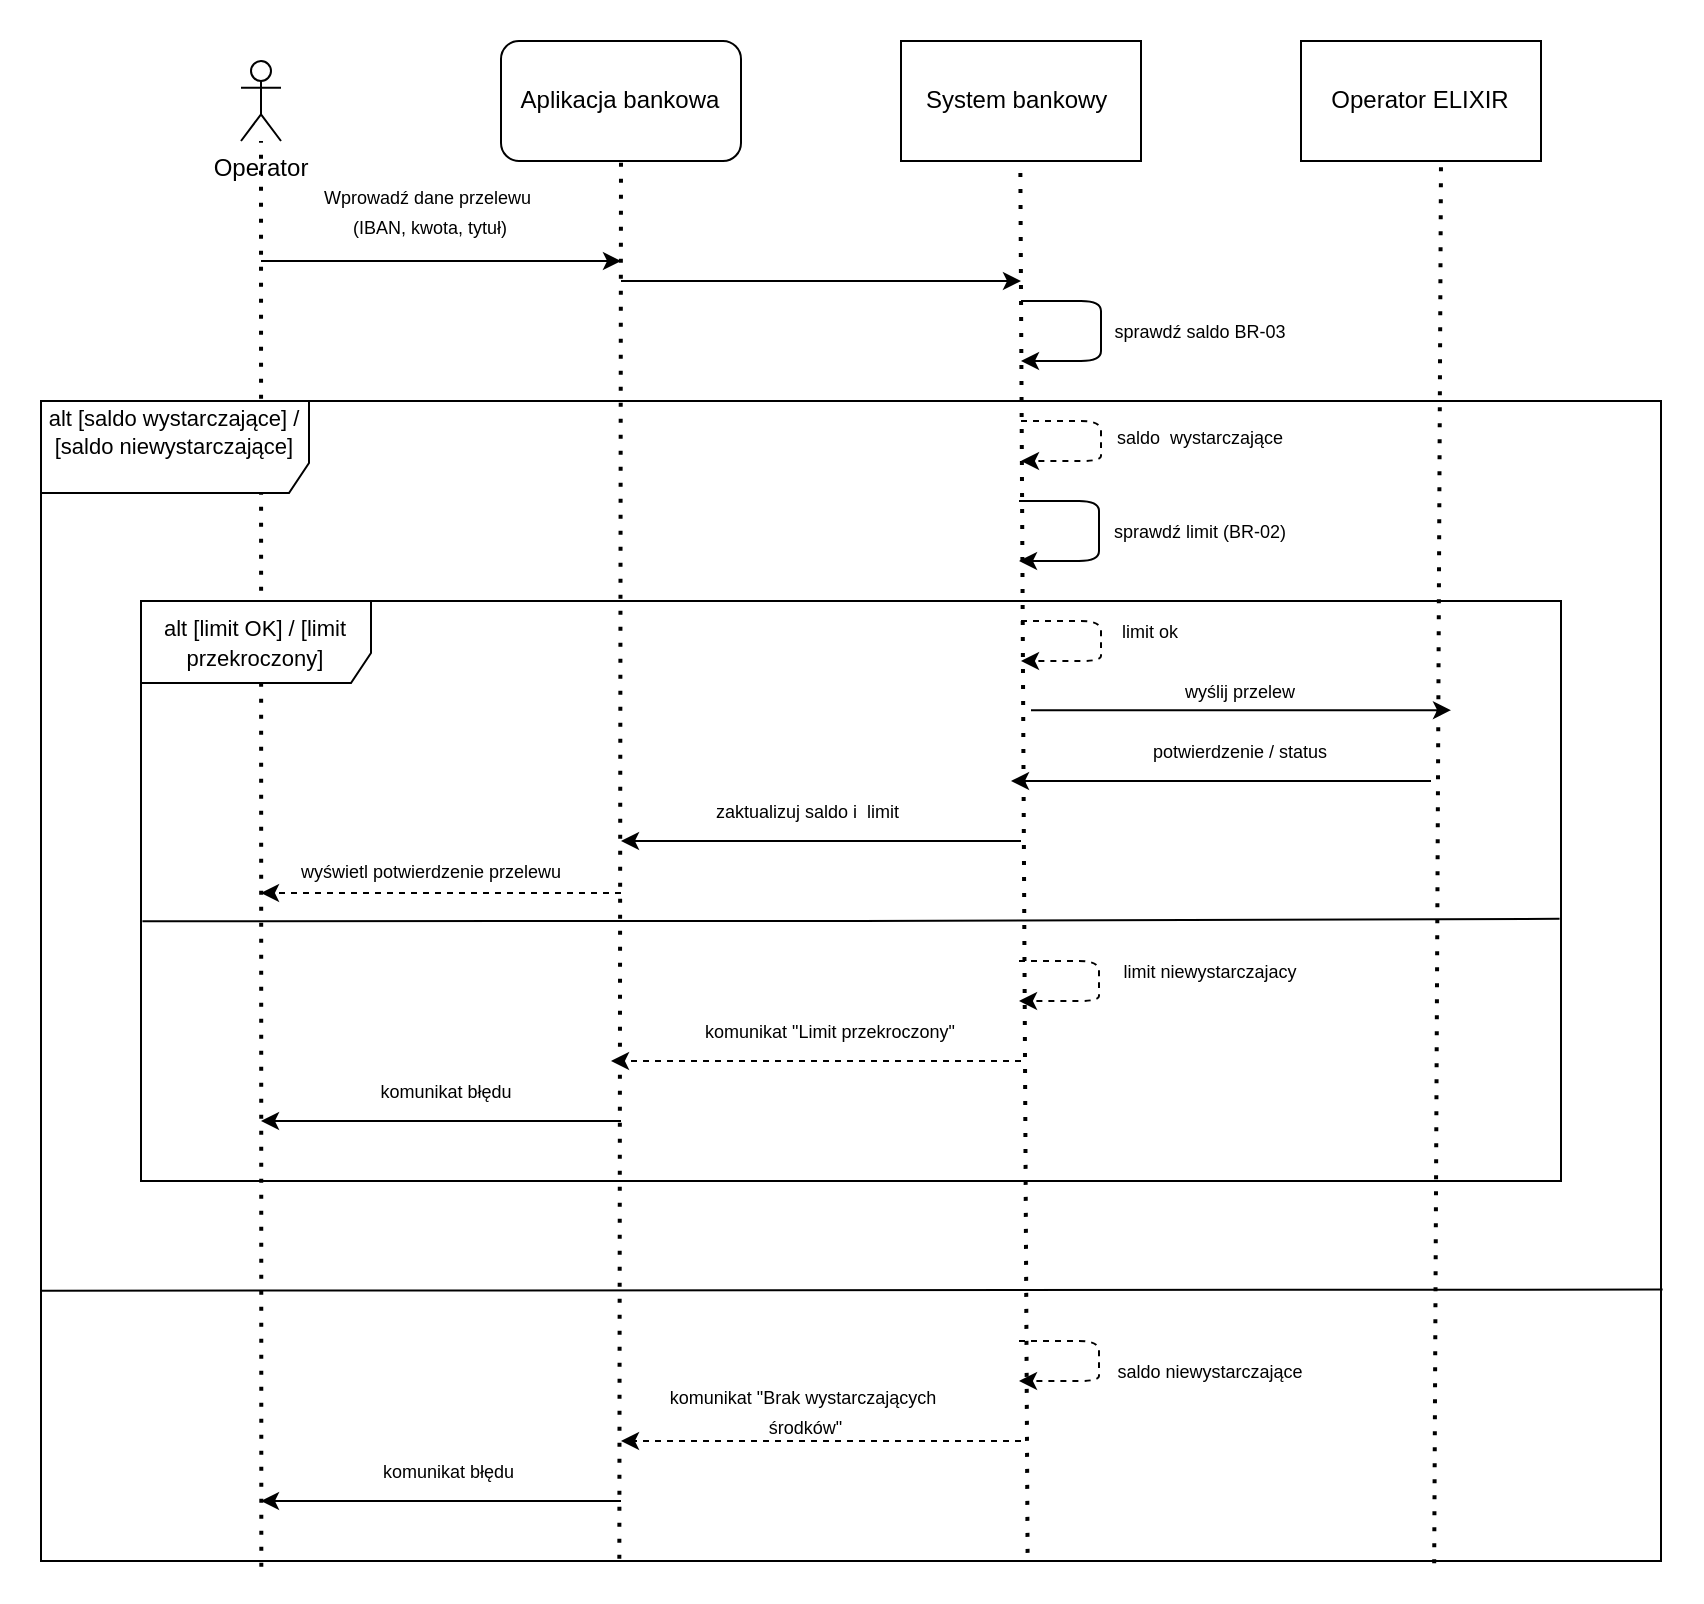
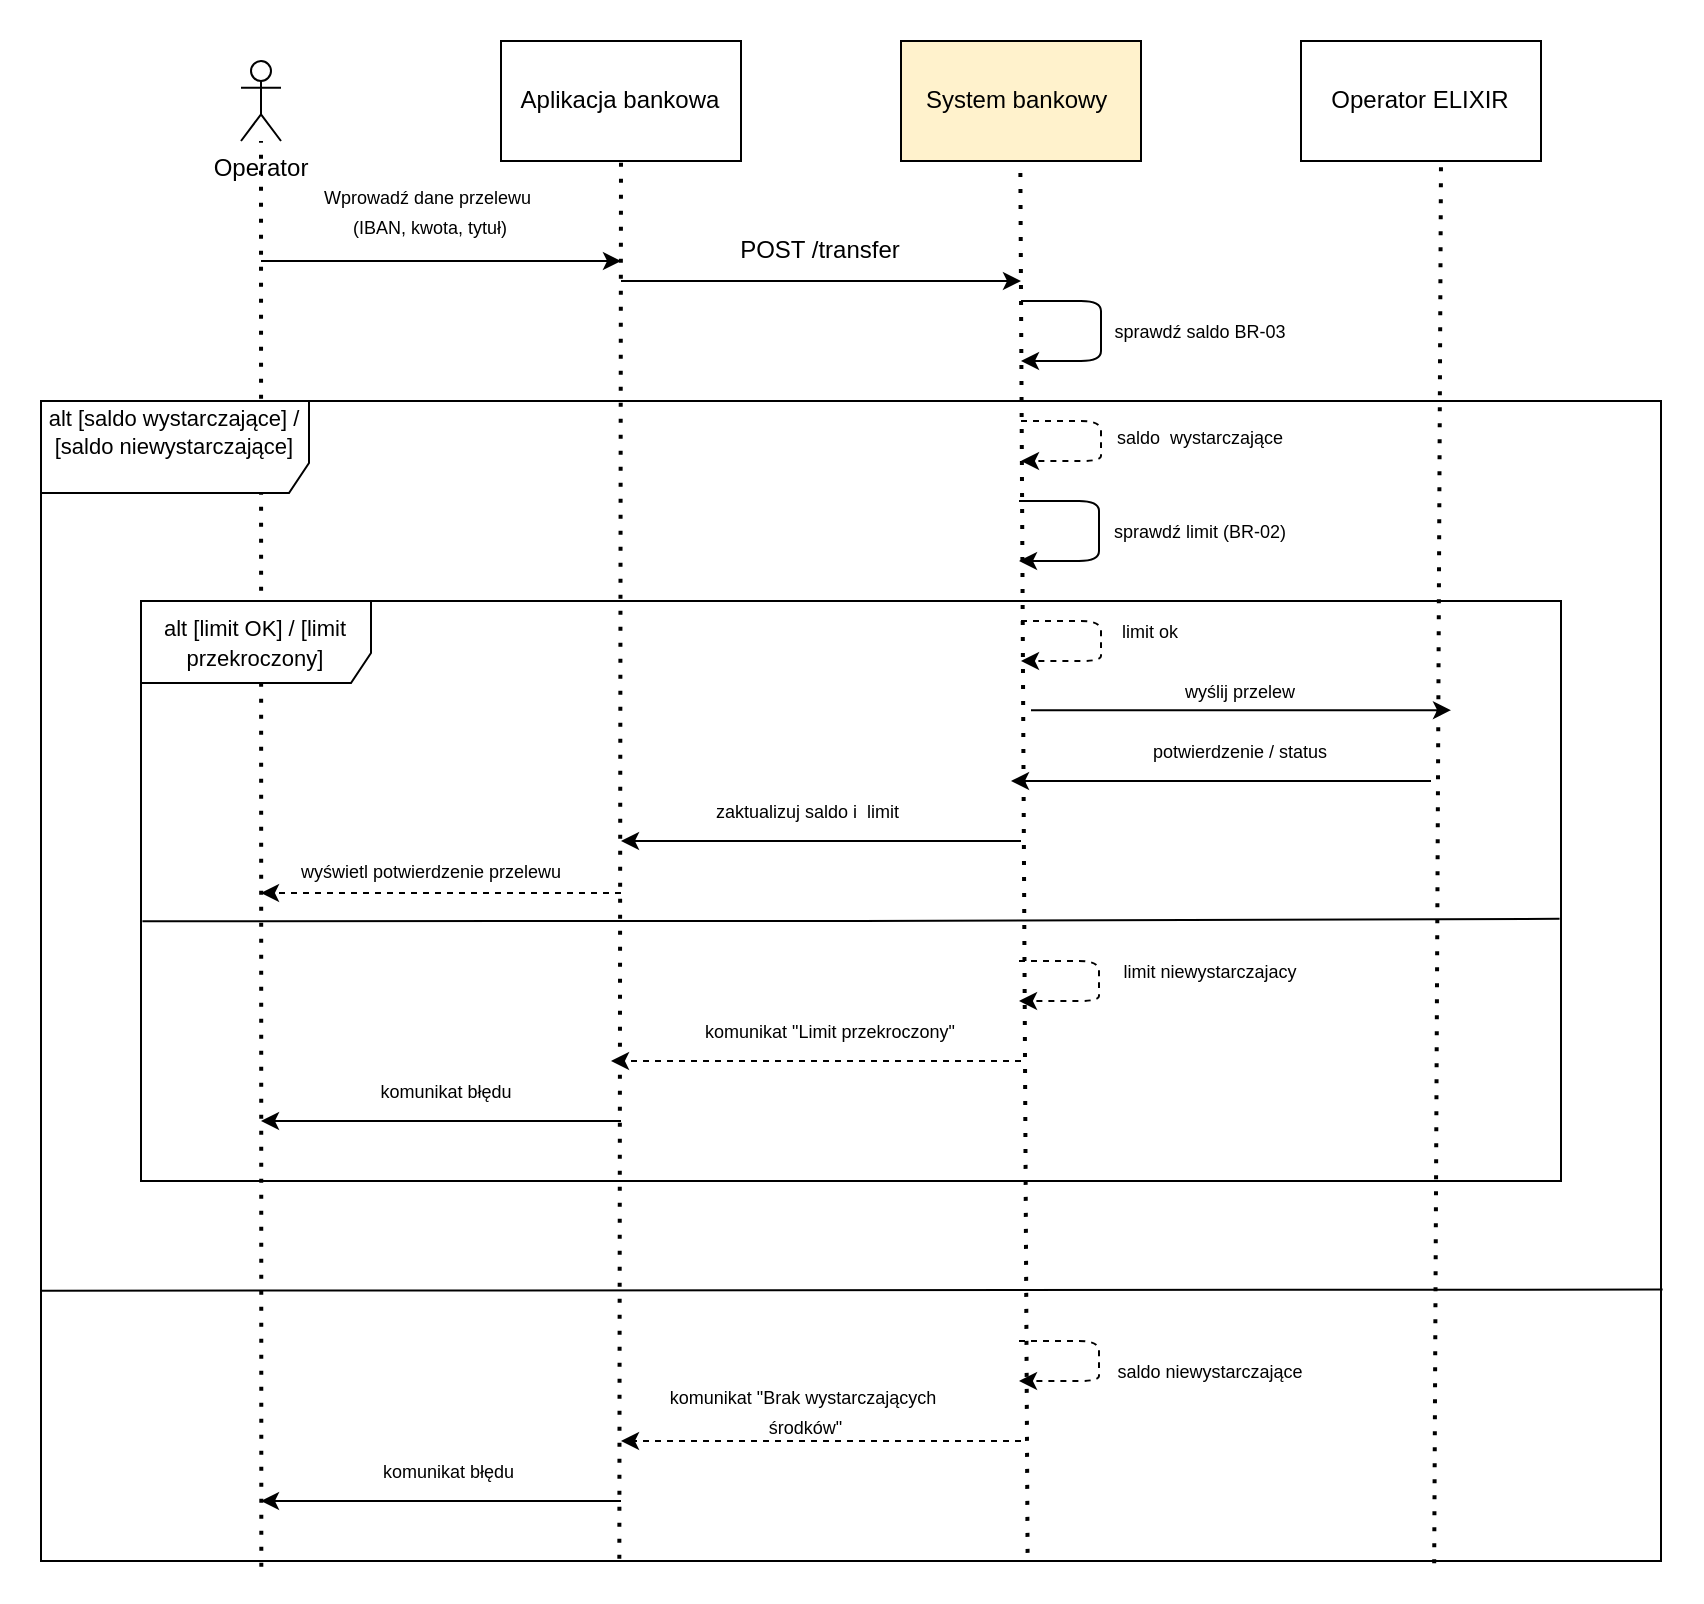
(621, 101) -> (621, 101)
(1021, 101) -> (1021, 101)
none -> (821, 251)
